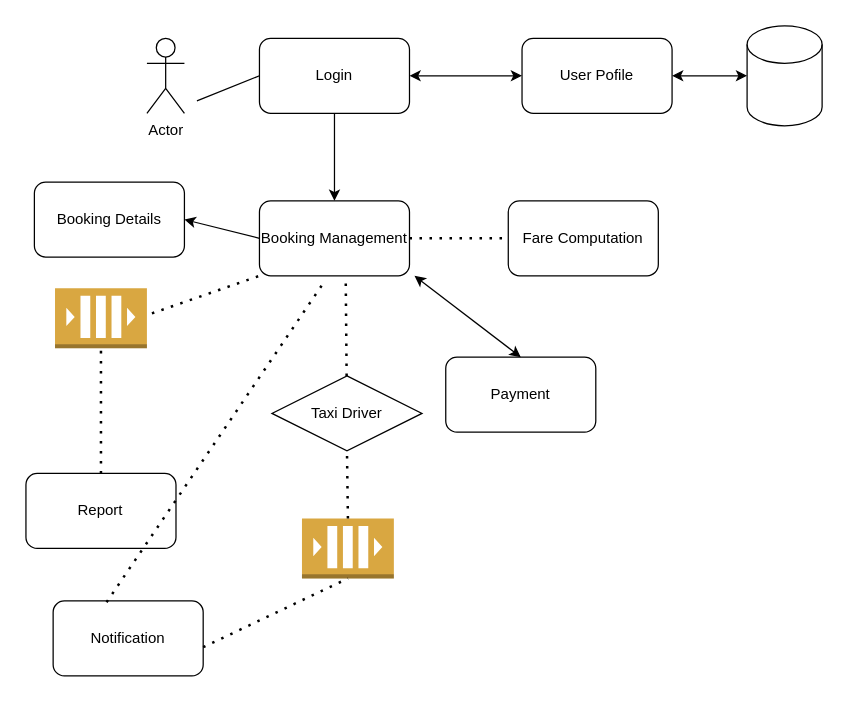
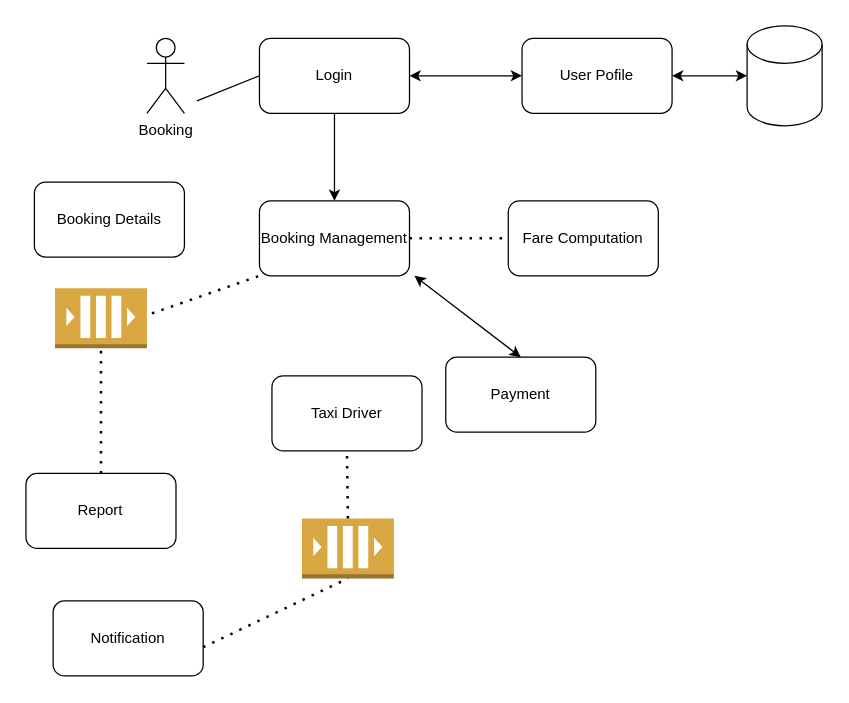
(166, 131) -> (166, 131)
(226, 230) -> none
(346, 327) -> none
(347, 413) -> (347, 413)
(215, 443) -> none
